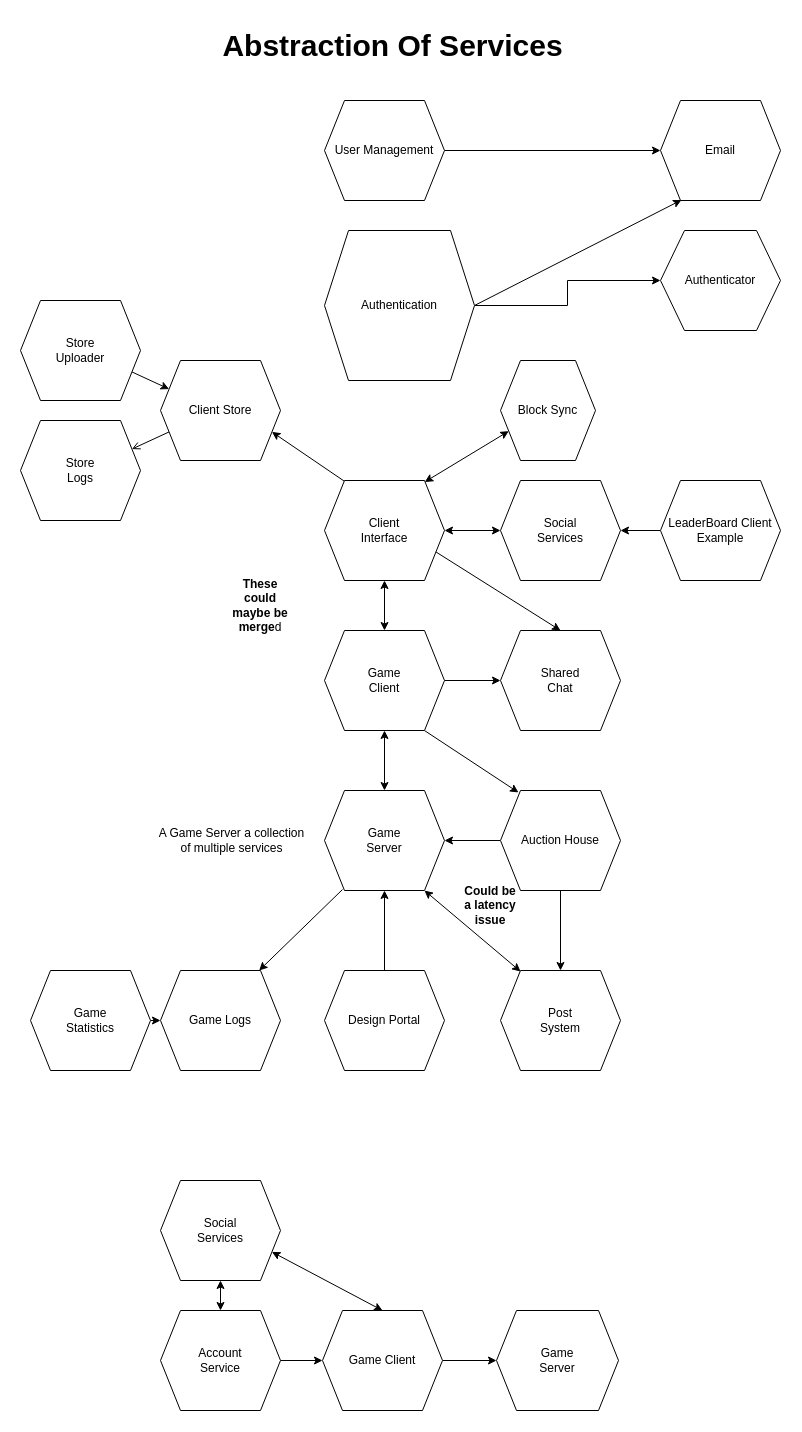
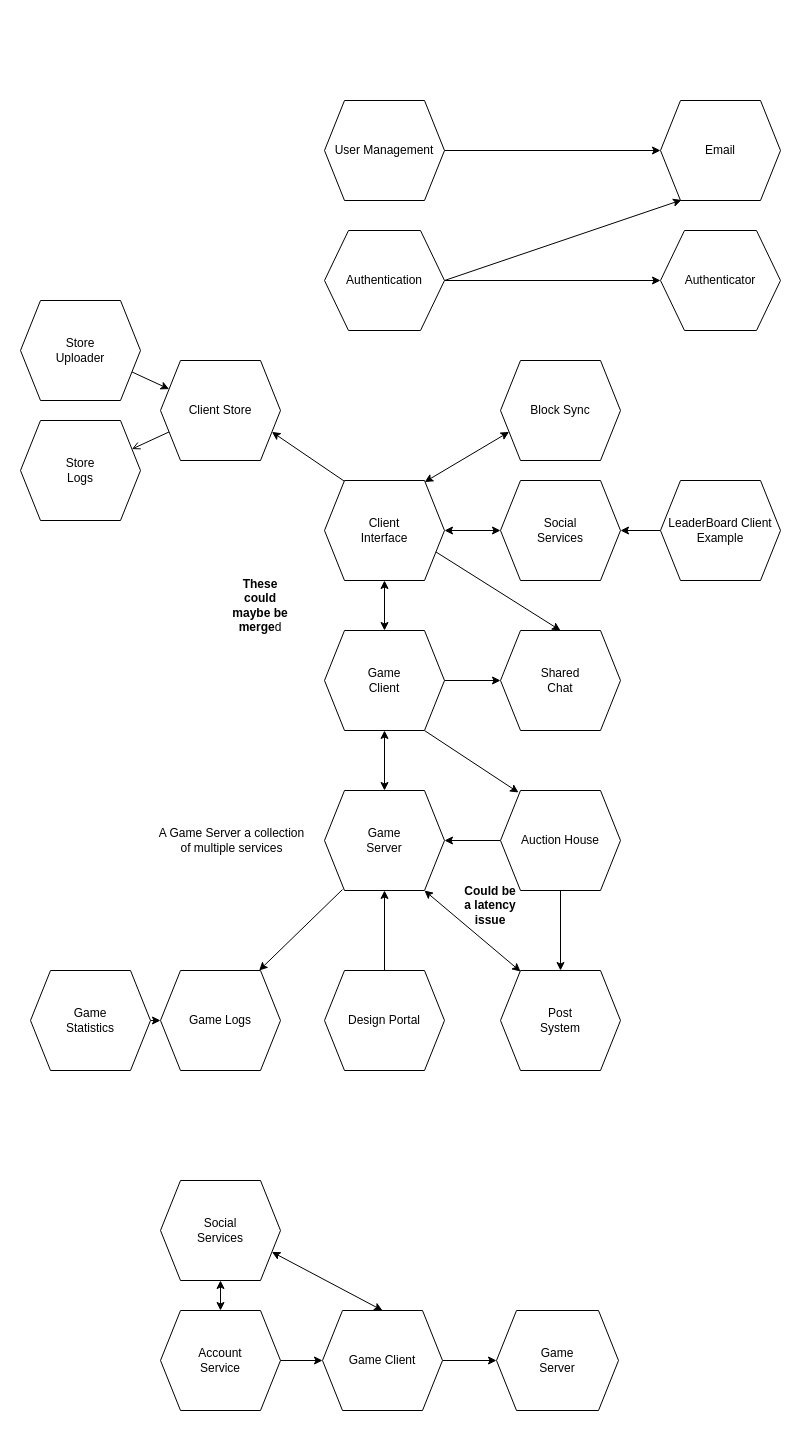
(393, 46) -> none
(400, 306) -> (385, 281)
(548, 411) -> (561, 411)
